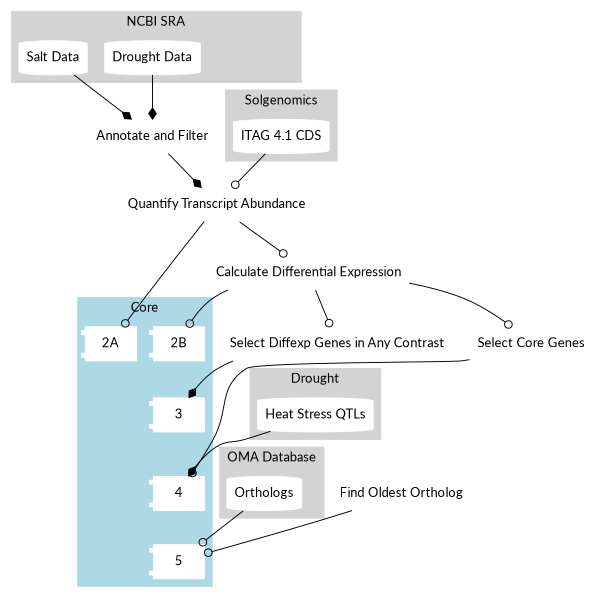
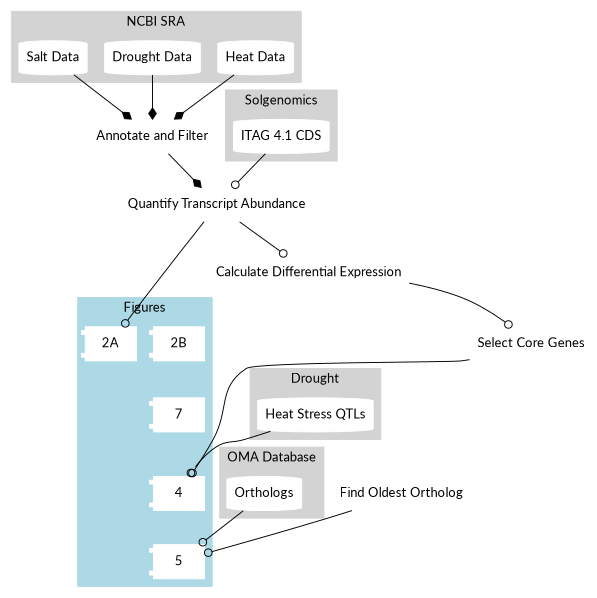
none -> (256, 58)
(206, 304) -> none
(145, 308) -> (145, 308)
(337, 344) -> none
(179, 415) -> (179, 415)
(236, 441) -> (236, 441)
